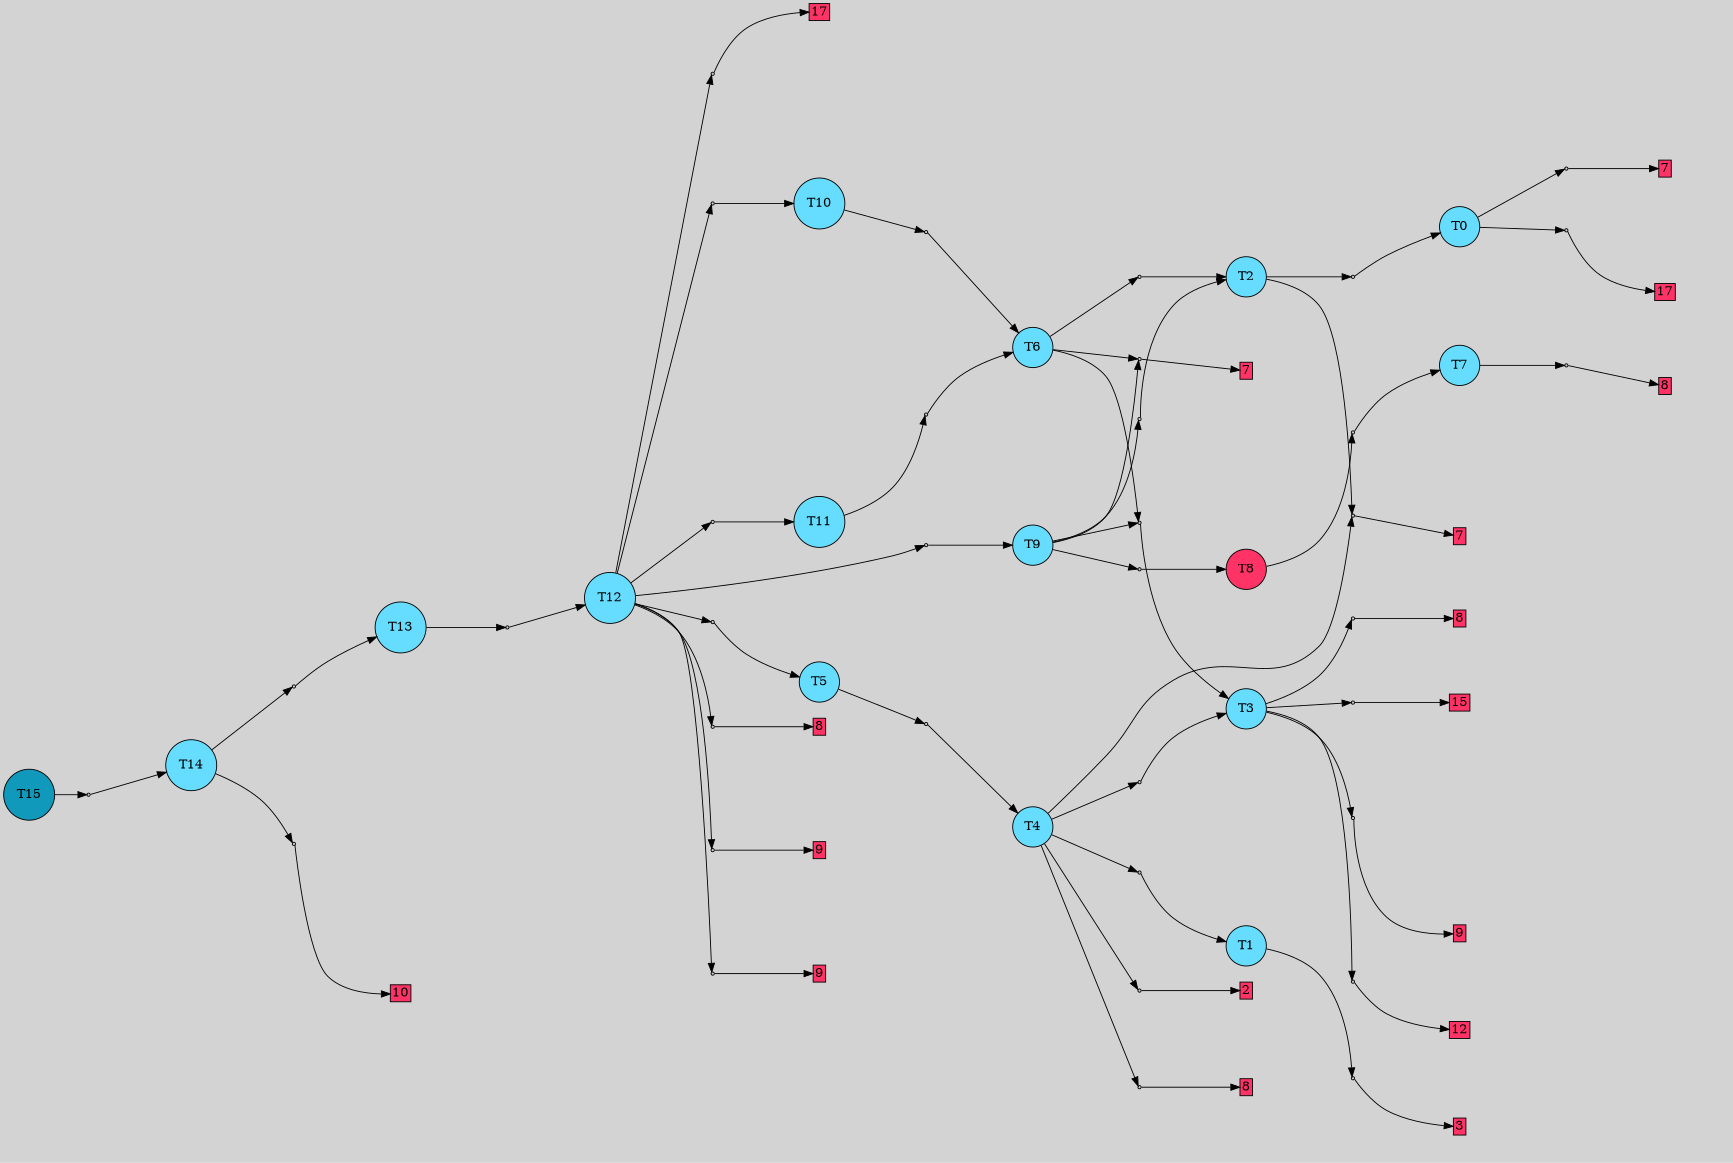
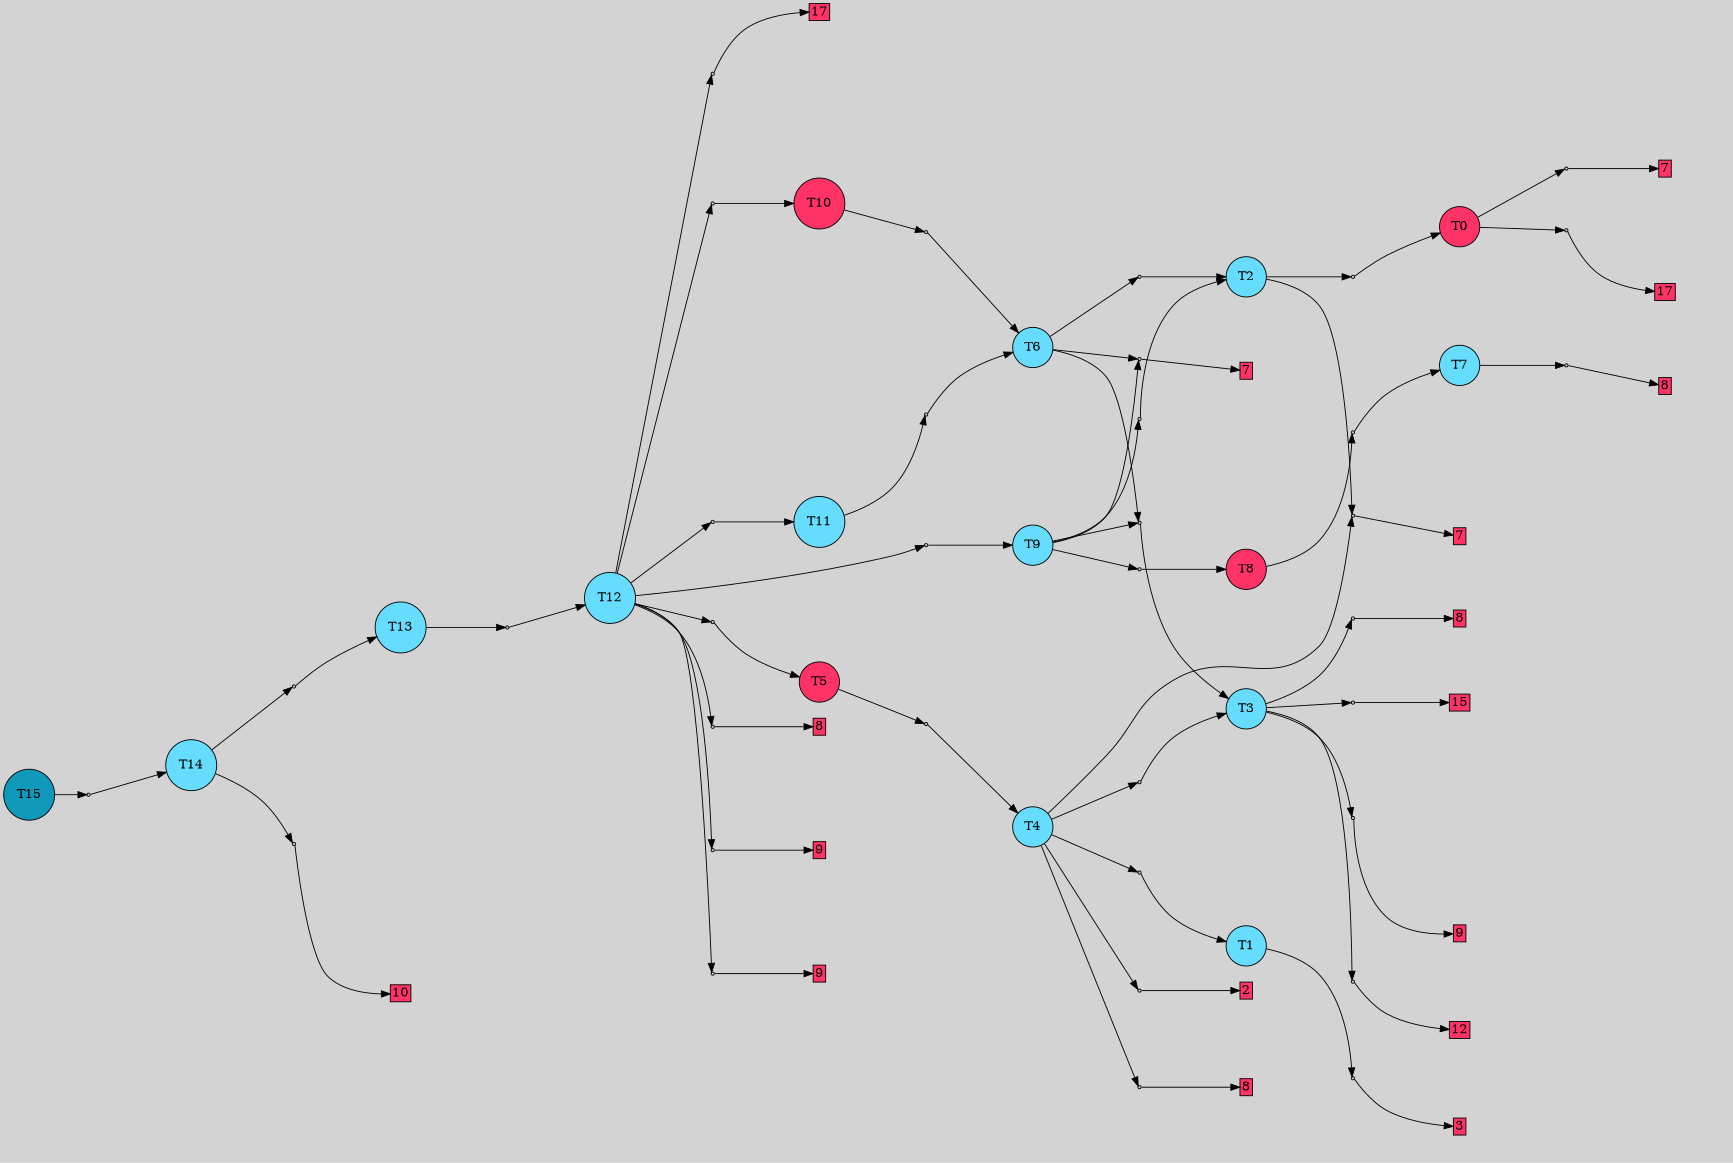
(819, 203) -> (819, 203)
(1460, 227) -> (1460, 227)
(819, 682) -> (819, 682)
